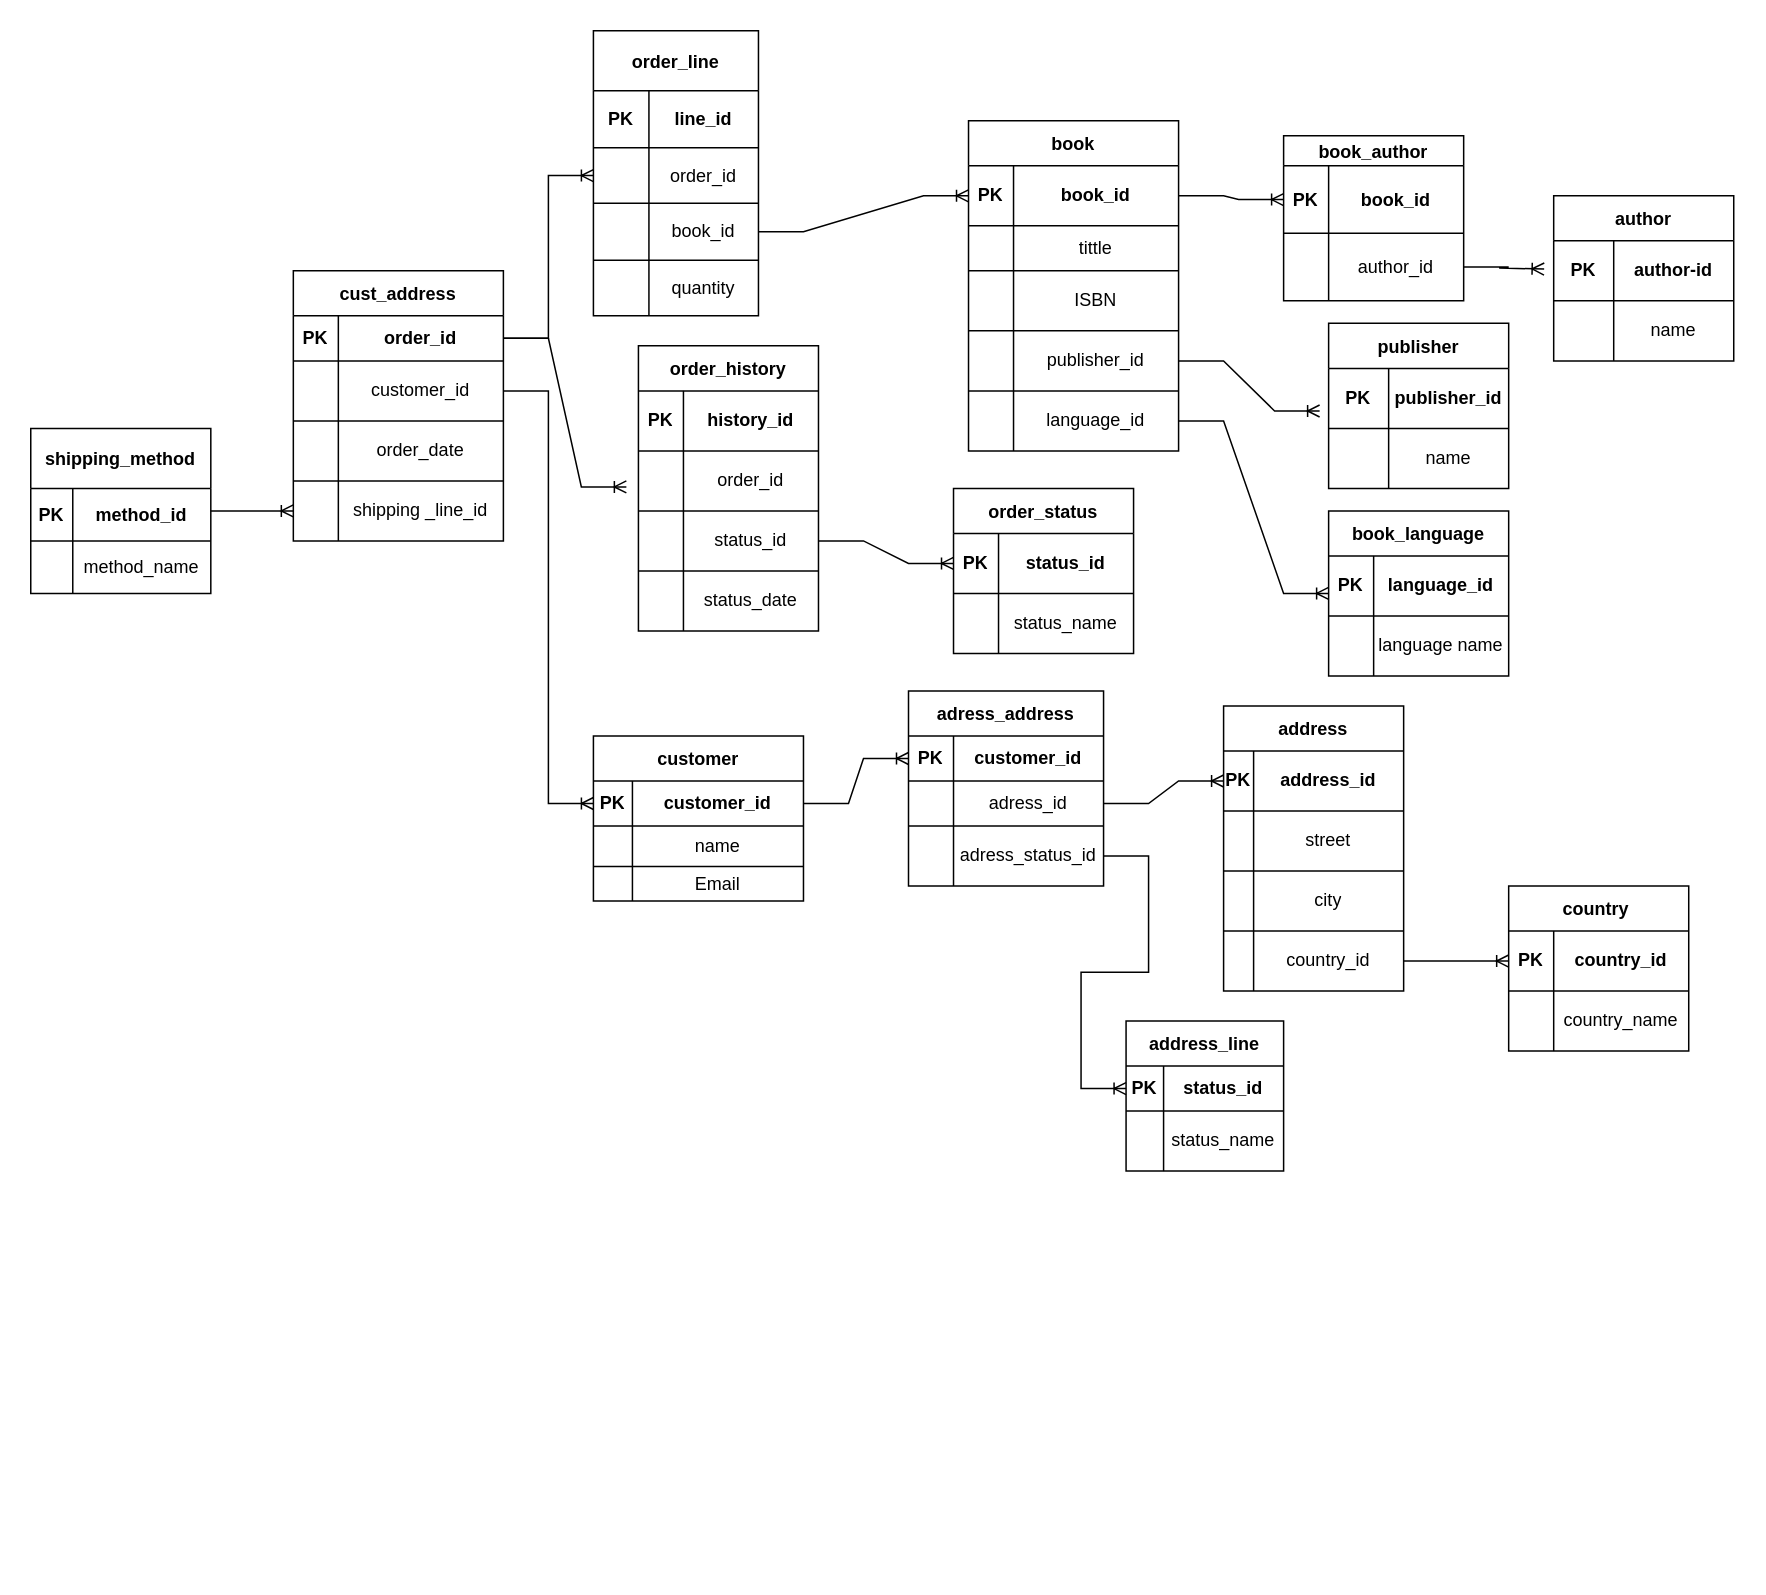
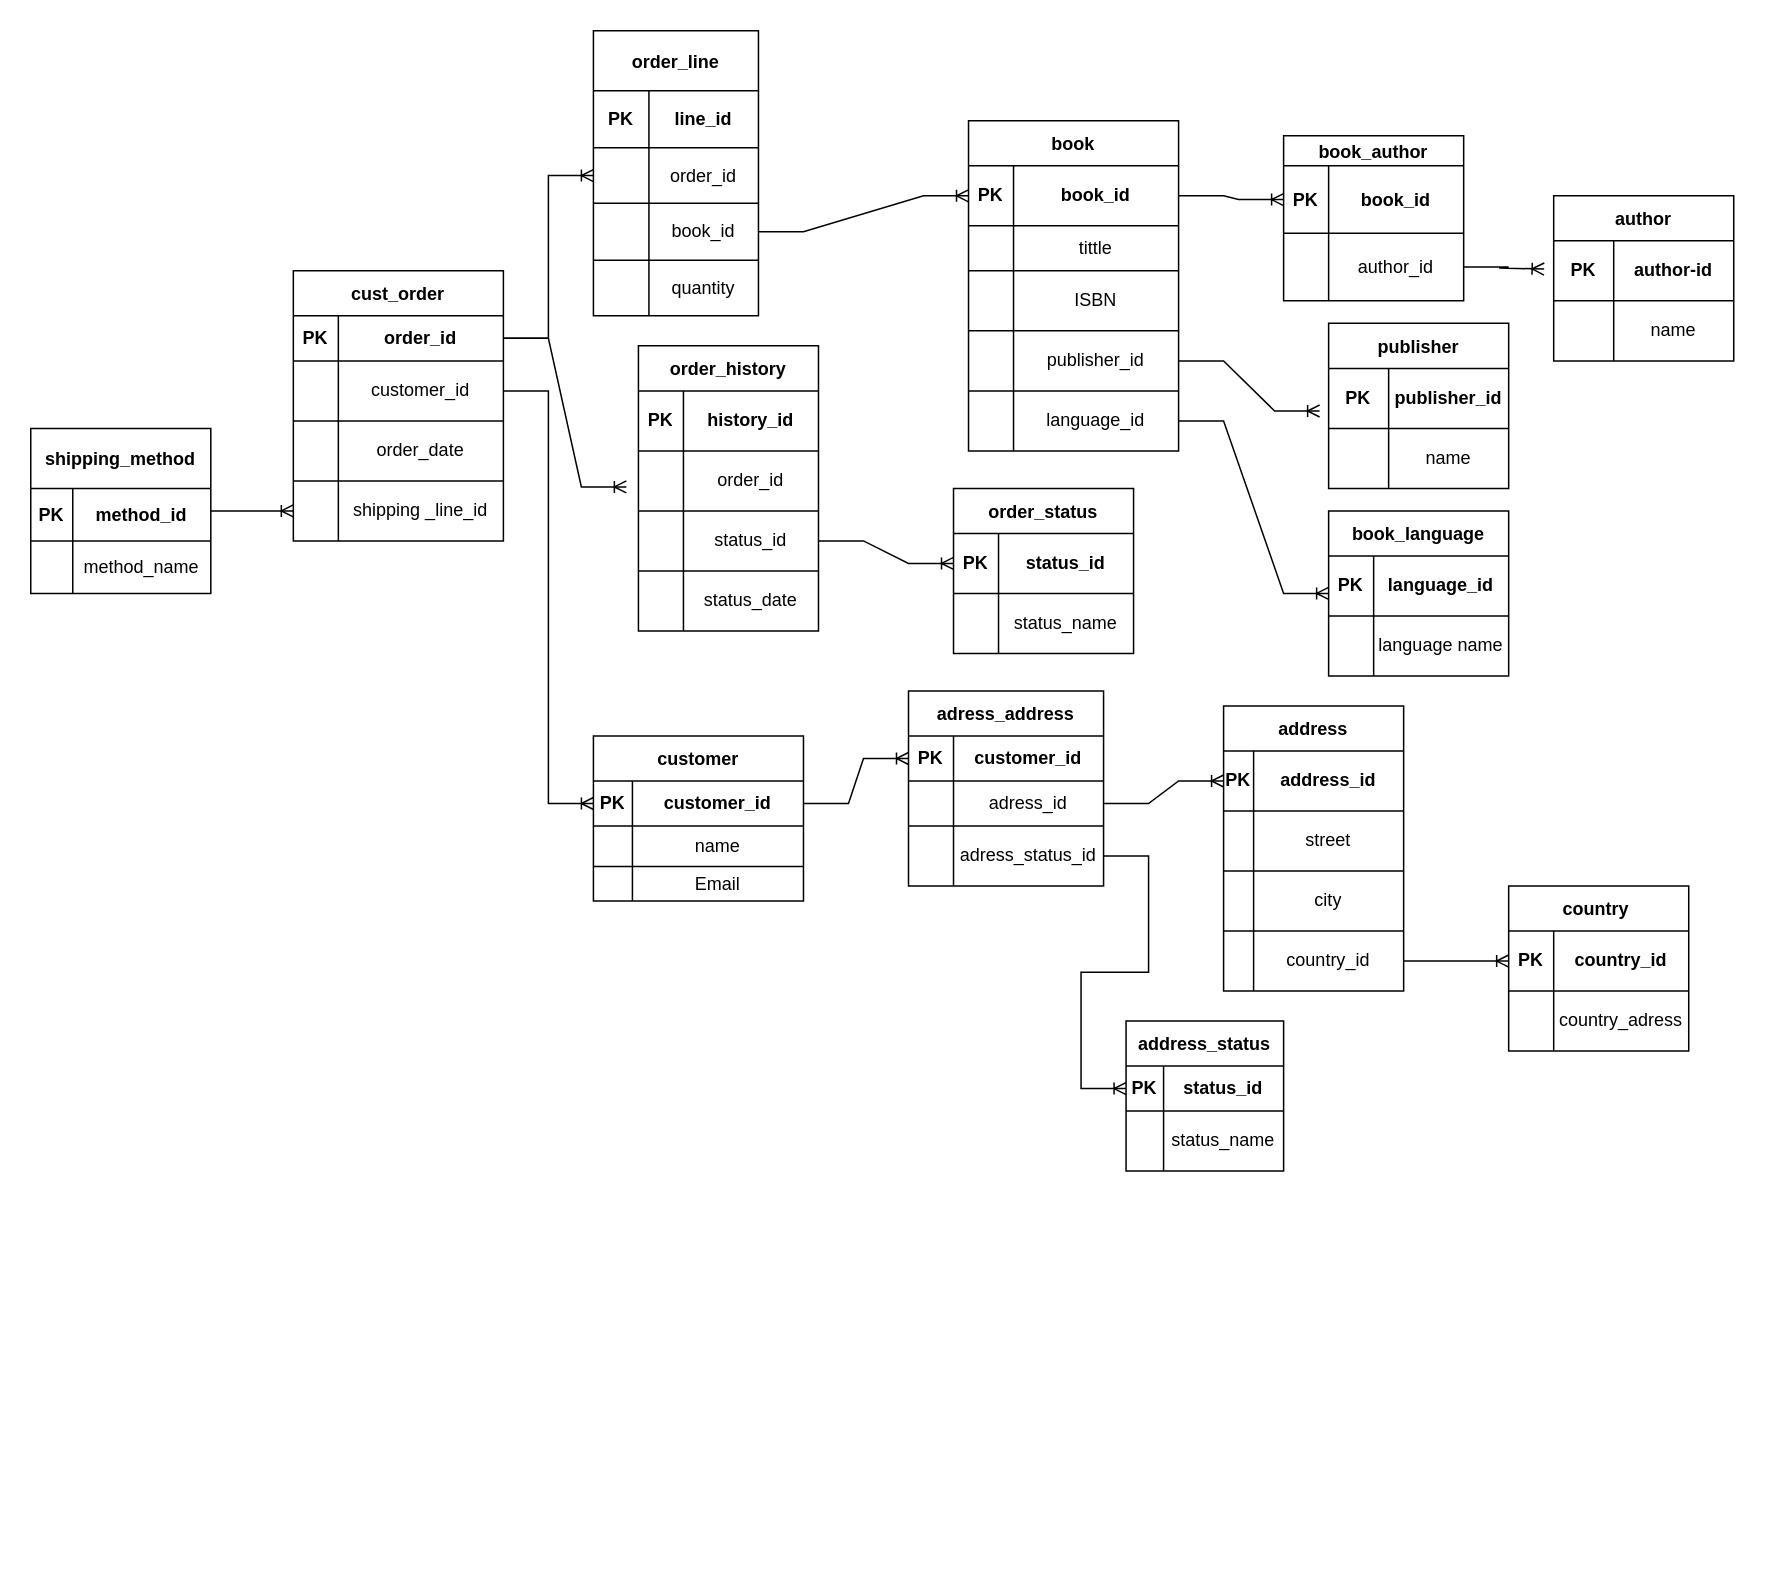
(398, 294) -> (398, 294)
(1621, 1021) -> (1621, 1021)
(1204, 1044) -> (1204, 1044)
